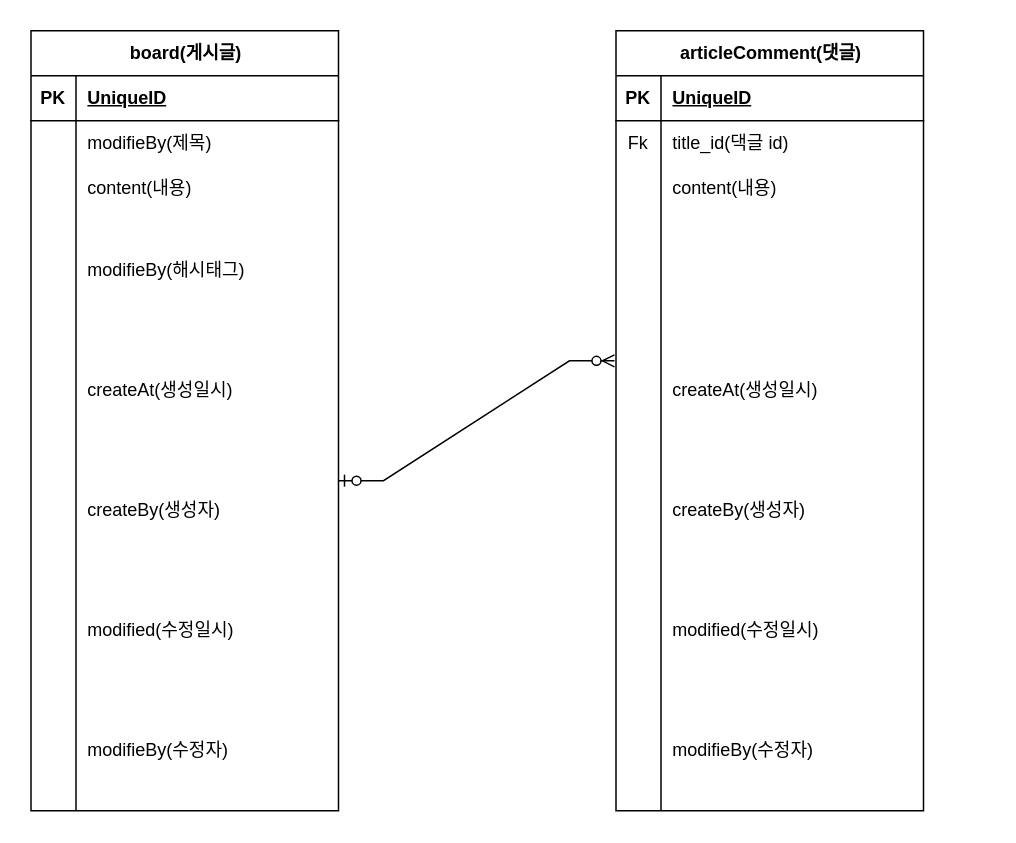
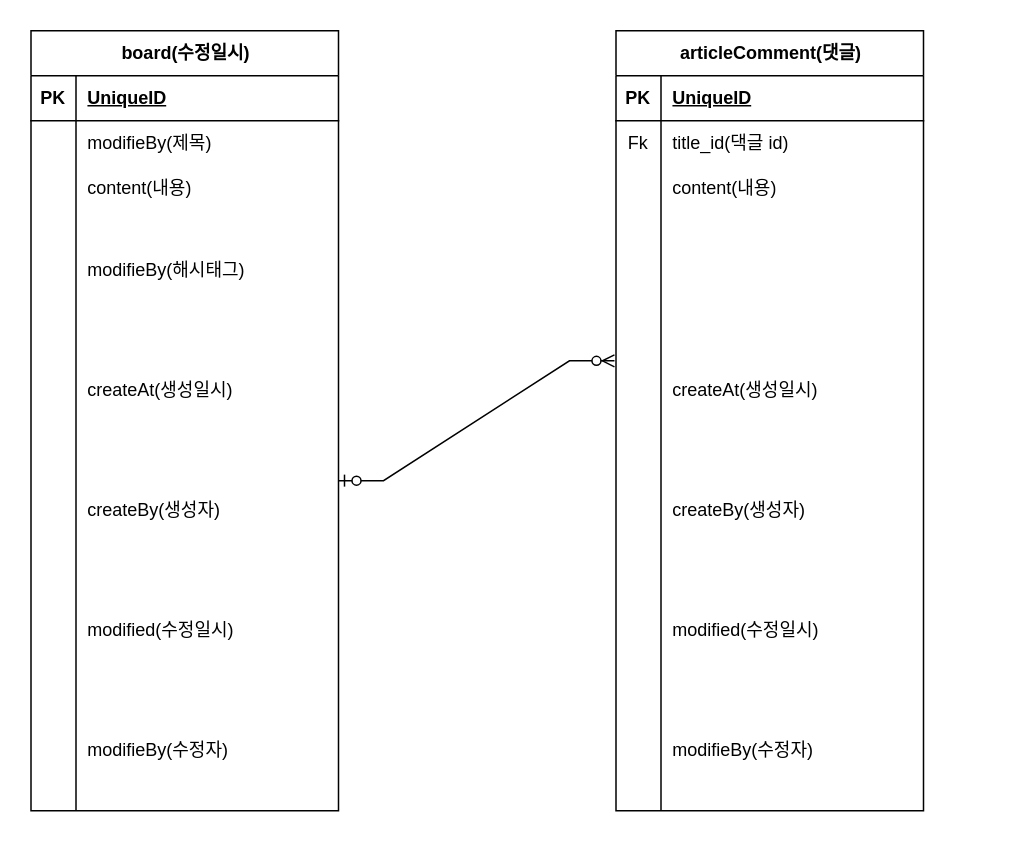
(186, 53) -> (186, 53)
